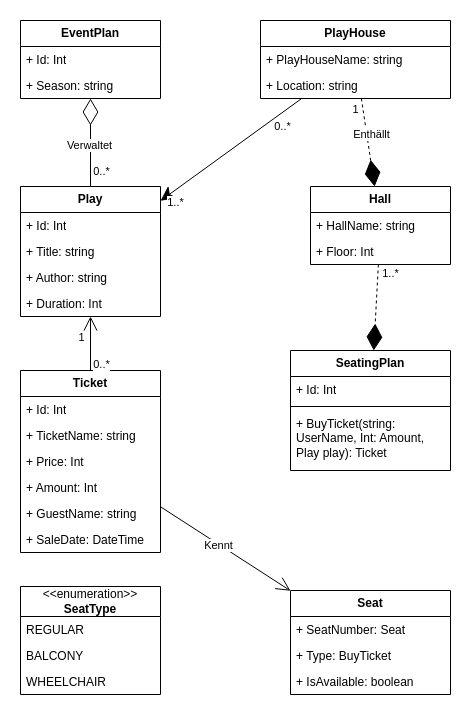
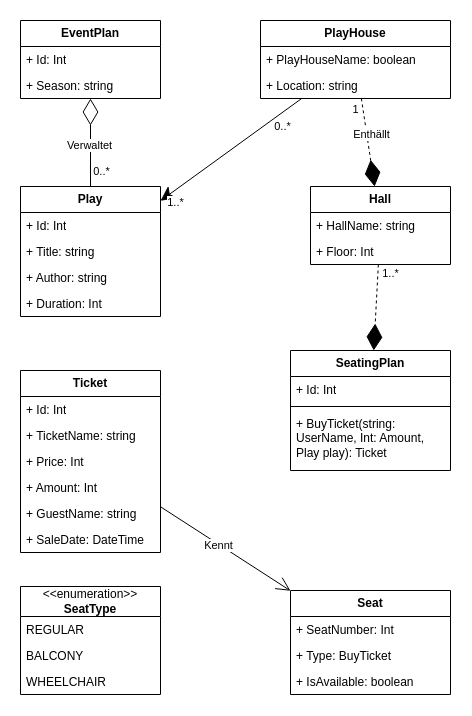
(336, 61) -> (339, 61)
(91, 344) -> none
(352, 631) -> (349, 631)
